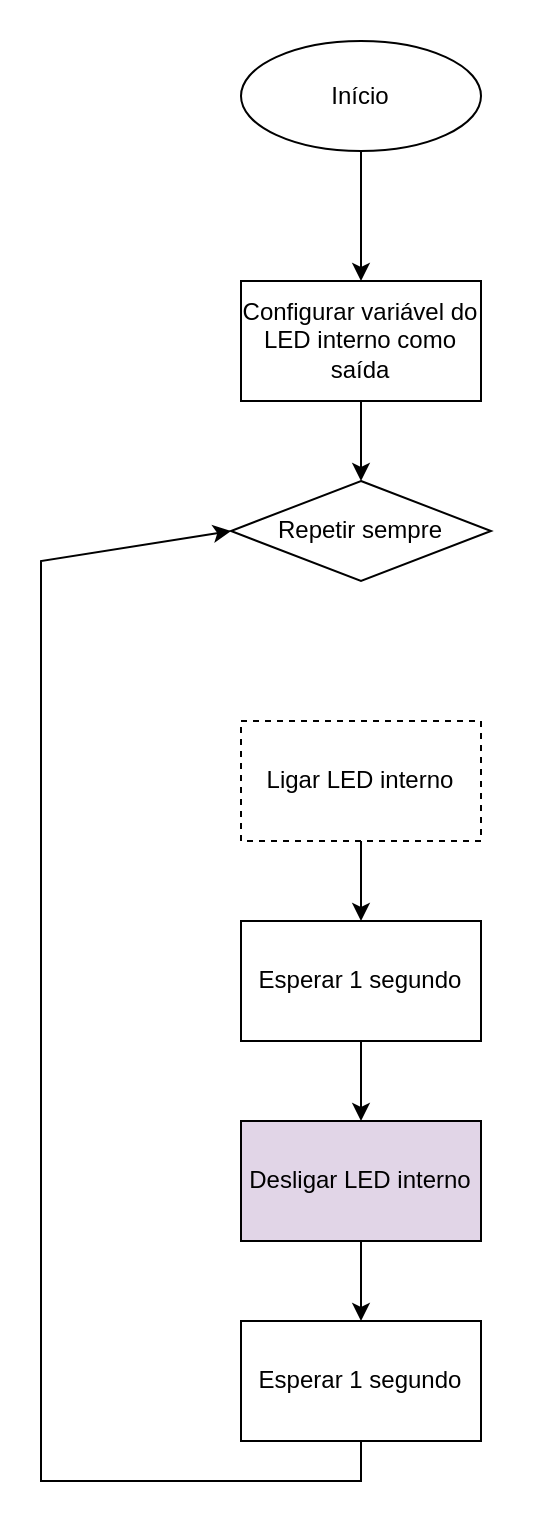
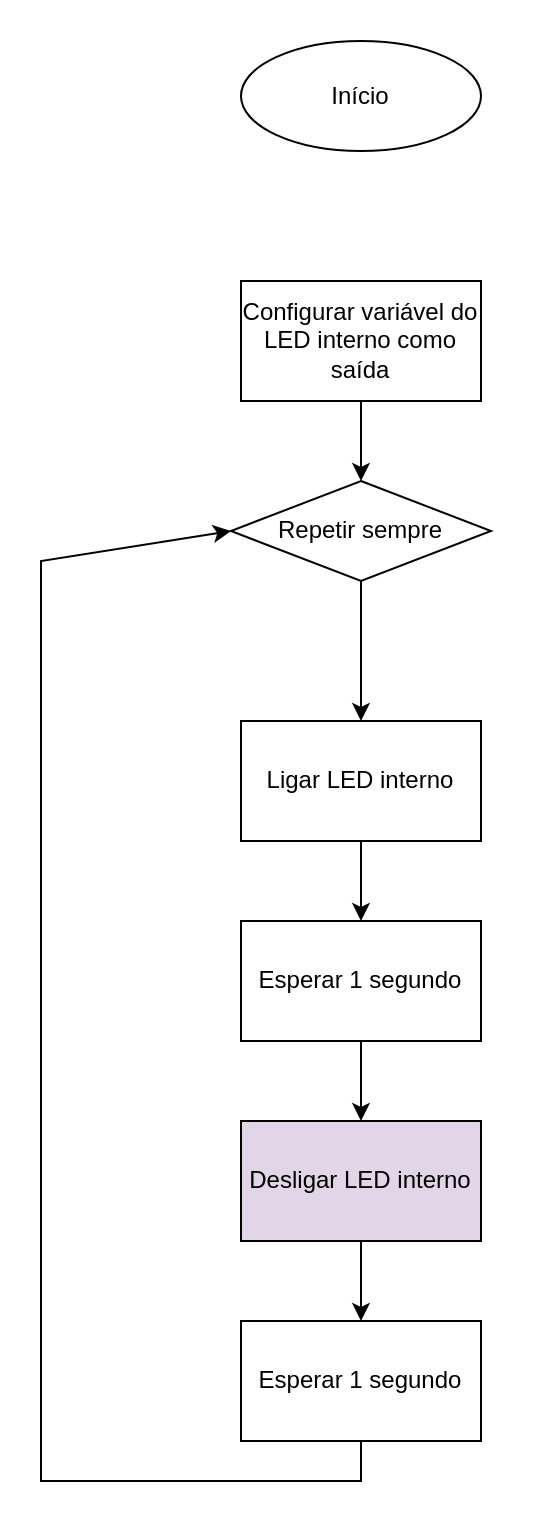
(361, 209) -> none
none -> (361, 644)
(361, 781) -> (361, 781)
